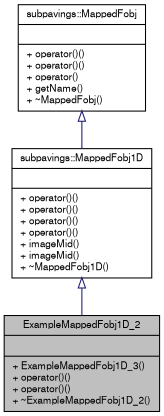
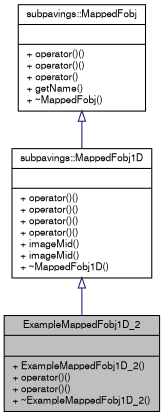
(79, 366) -> (79, 366)
